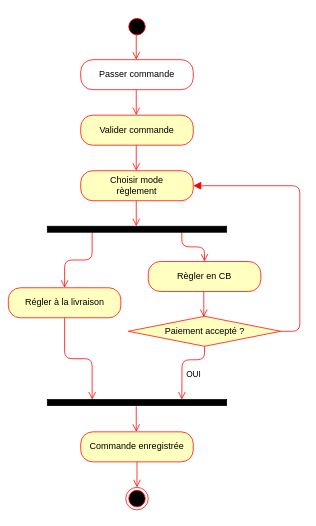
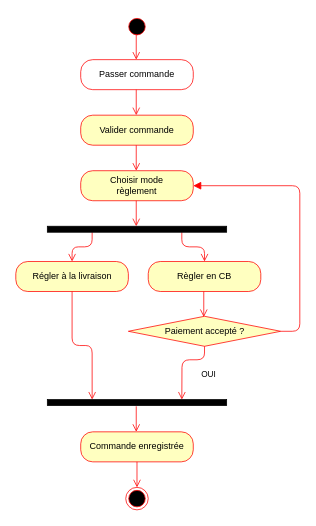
(65, 303) -> (72, 276)
(198, 373) -> (213, 373)
